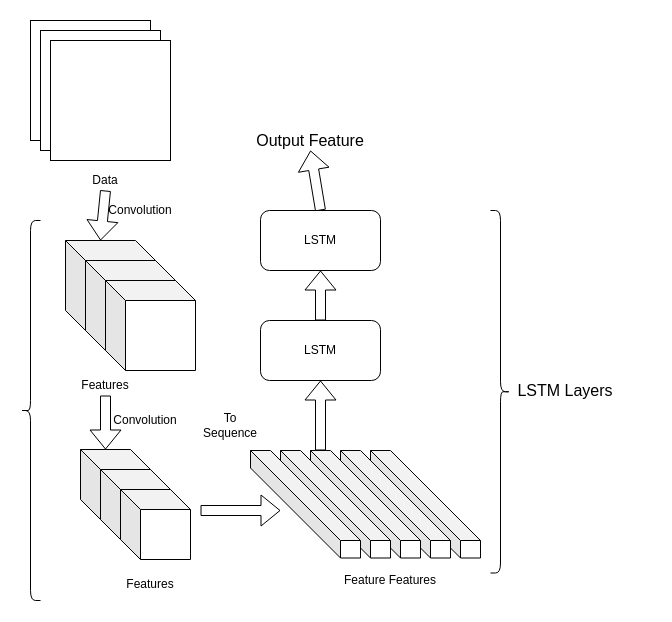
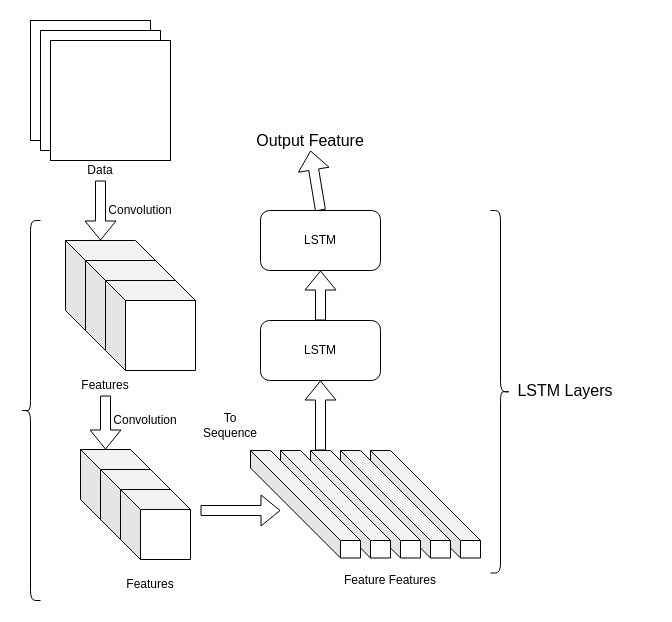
(106, 181) -> (101, 171)
